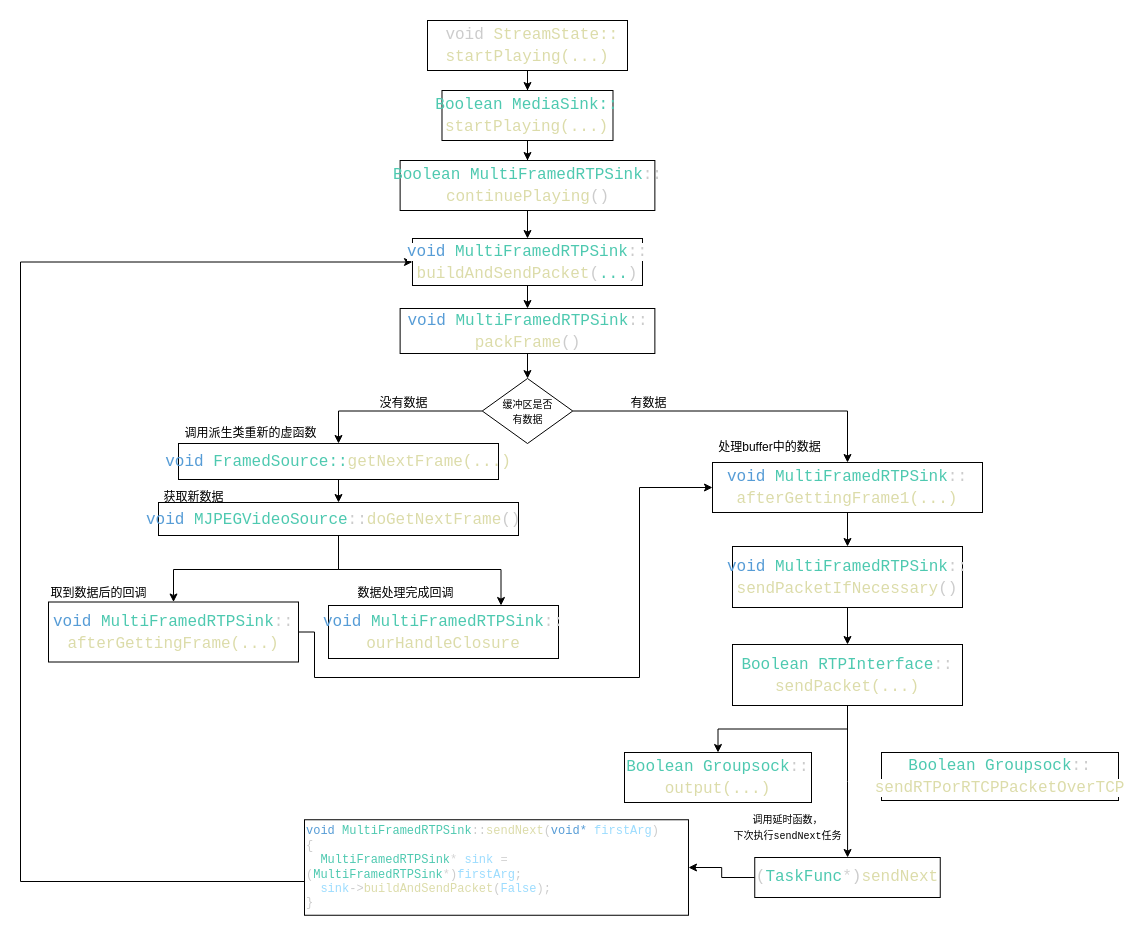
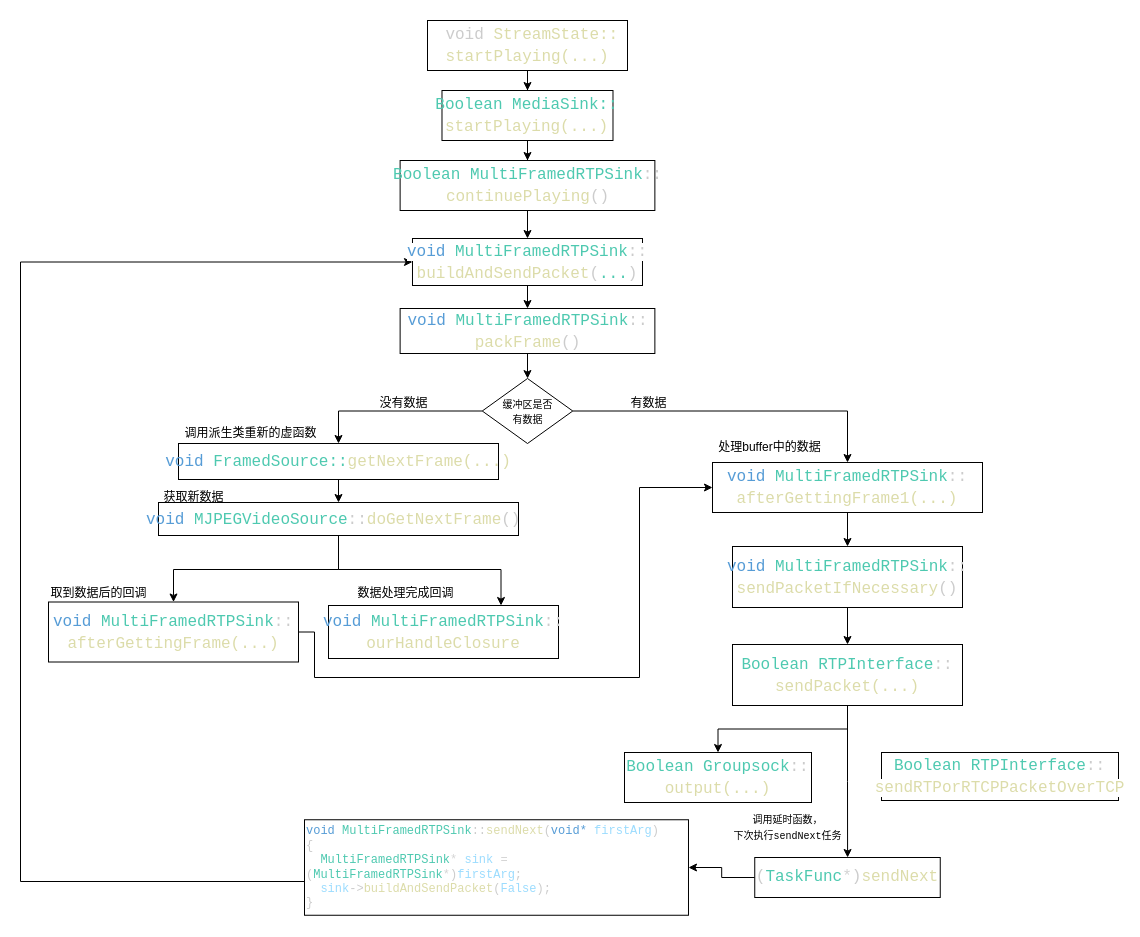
(1000, 777) -> (1000, 777)
